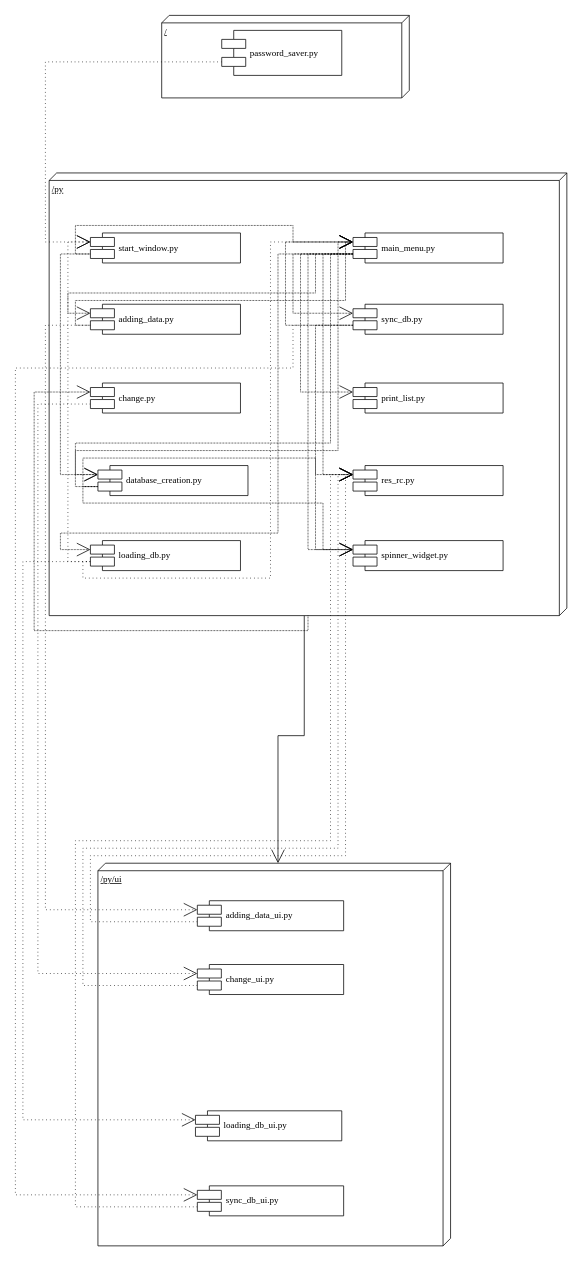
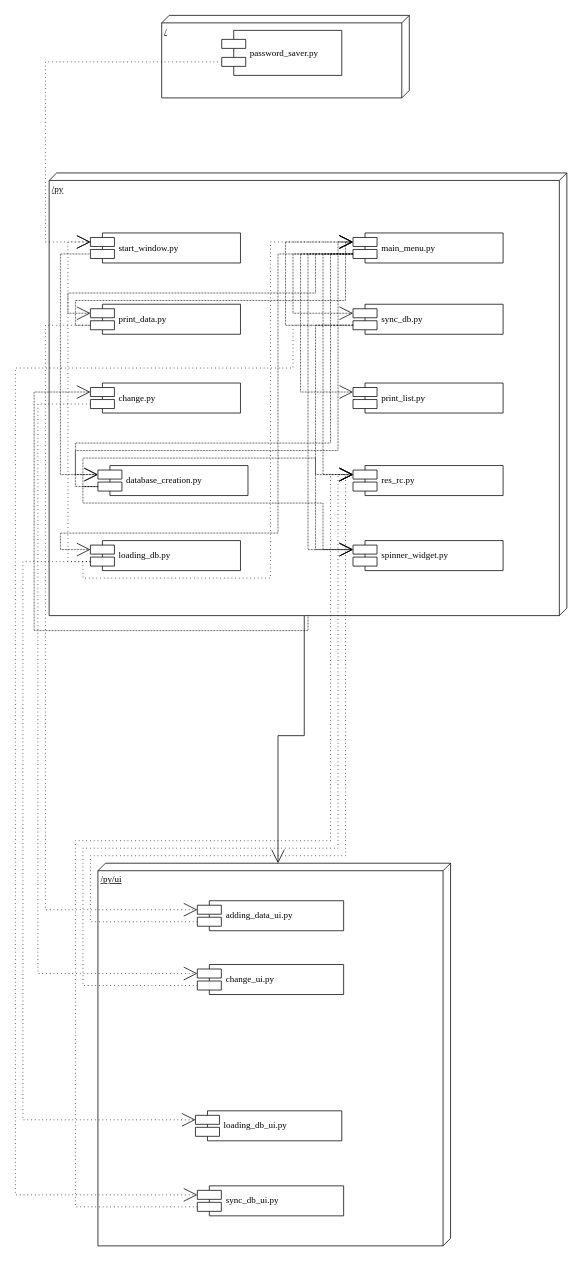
(178, 225) -> none
(152, 319) -> (149, 319)
